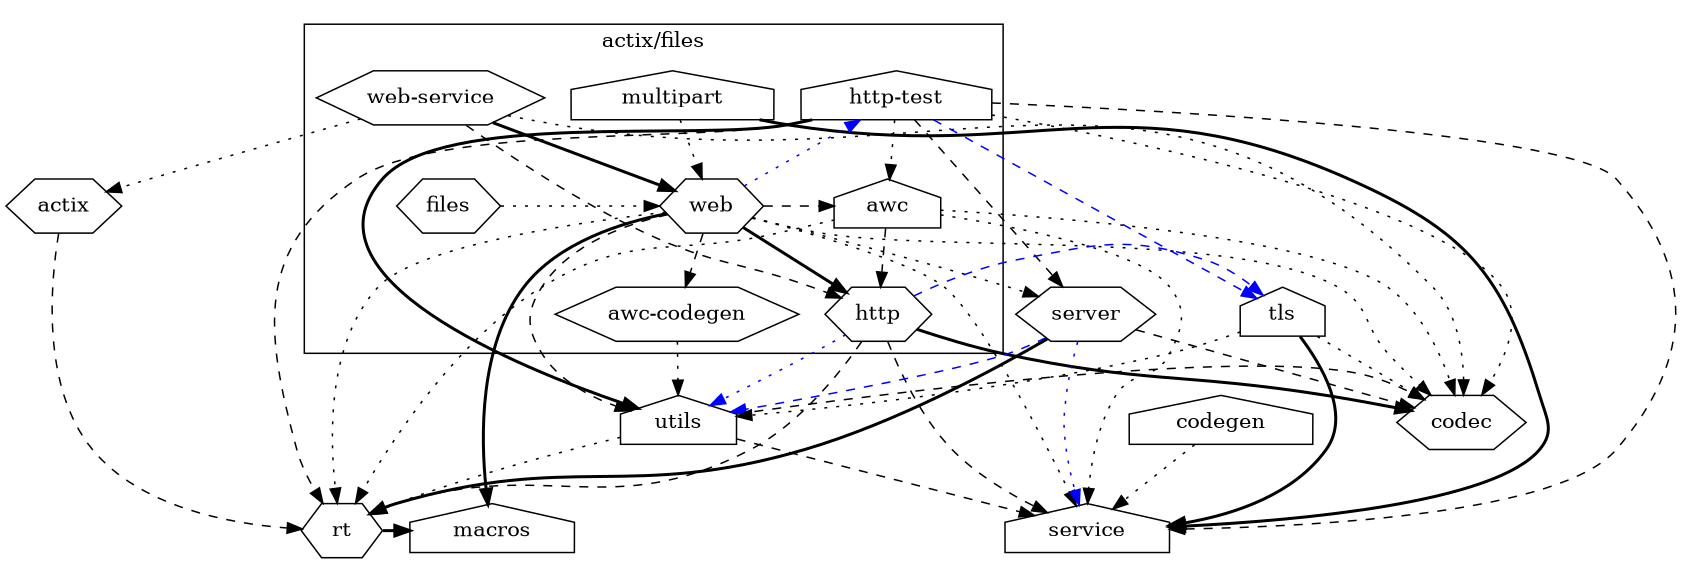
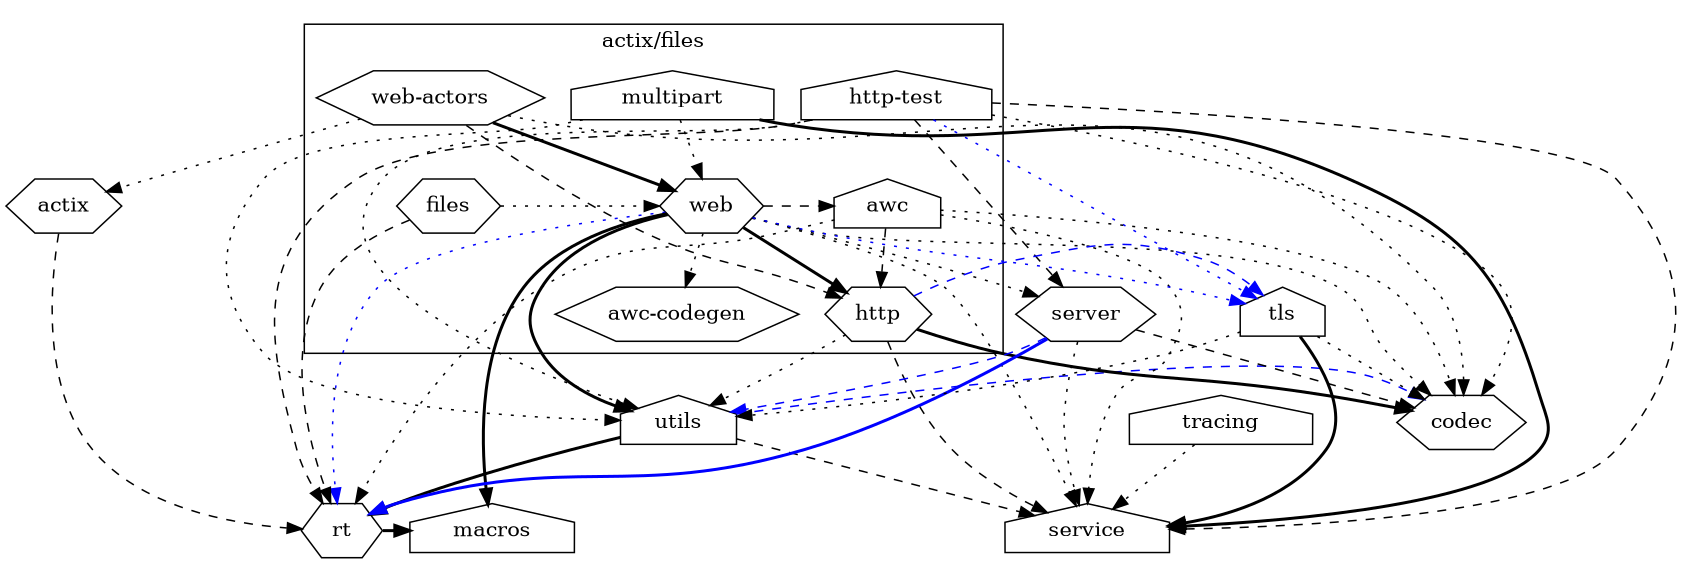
(431, 98) -> (431, 98)
(893, 145) -> none
(796, 157) -> (979, 258)
(378, 188) -> (378, 188)
(1088, 205) -> (1088, 205)
(693, 263) -> (693, 263)
(416, 264) -> (416, 264)
(532, 308) -> (532, 308)
(678, 363) -> (228, 278)
(785, 368) -> (785, 368)
(1176, 369) -> (1176, 369)
(1064, 416) -> (1064, 416)
(1221, 422) -> (1221, 422)
(744, 464) -> (727, 467)
(501, 469) -> (501, 469)
(621, 486) -> (315, 301)
